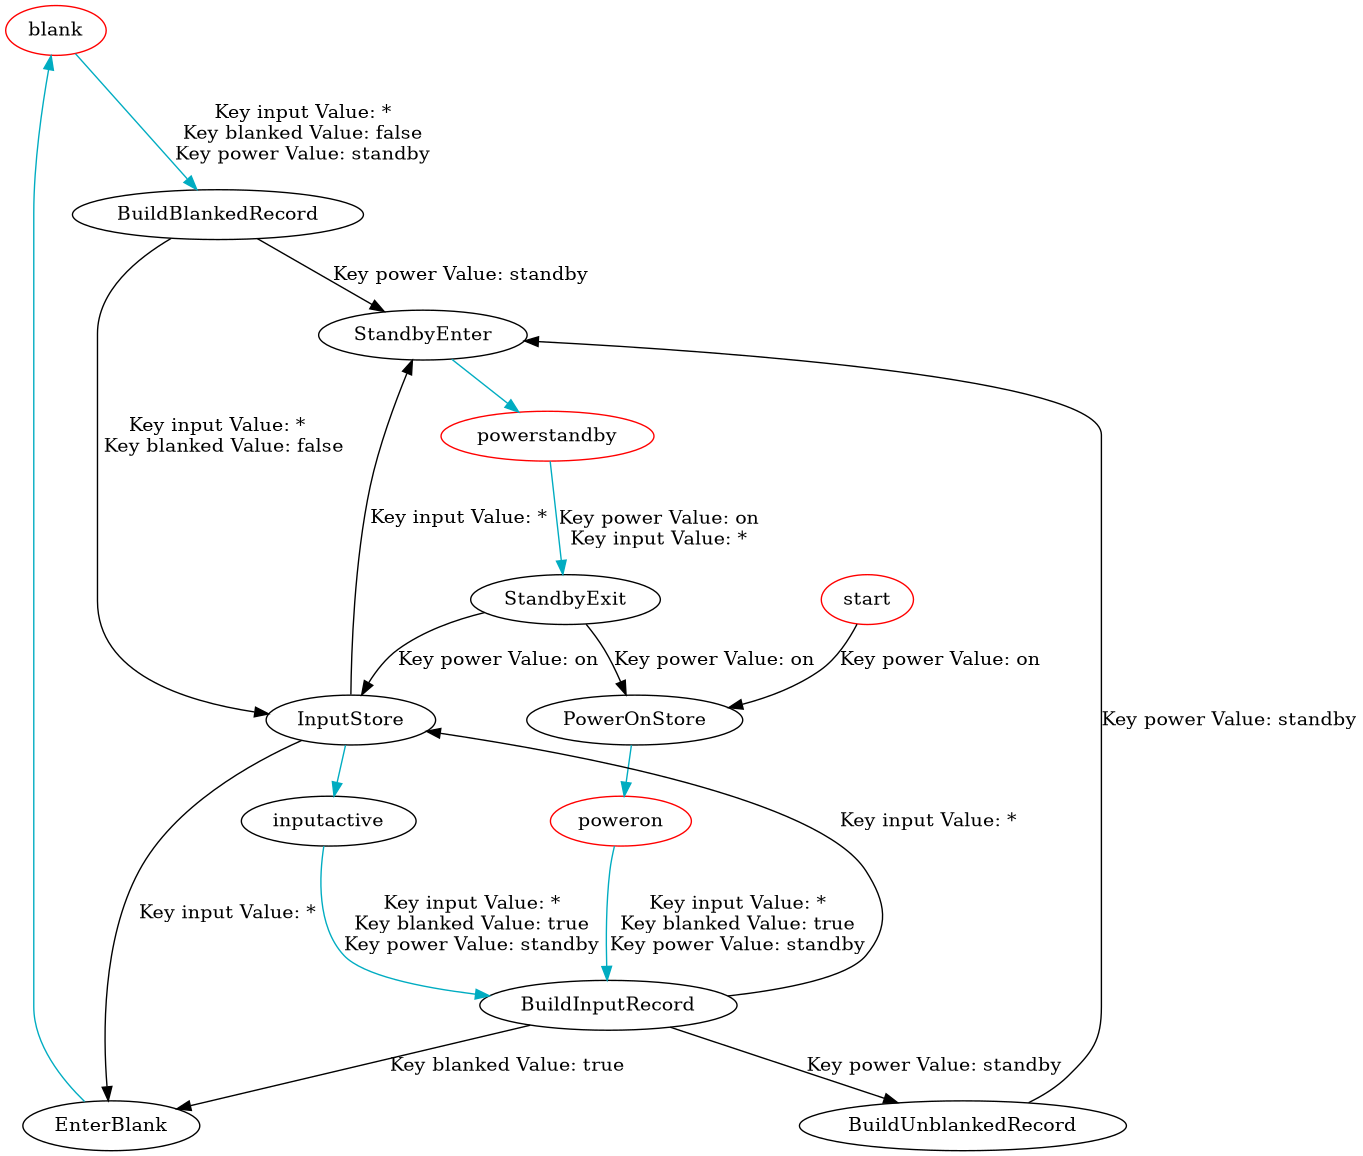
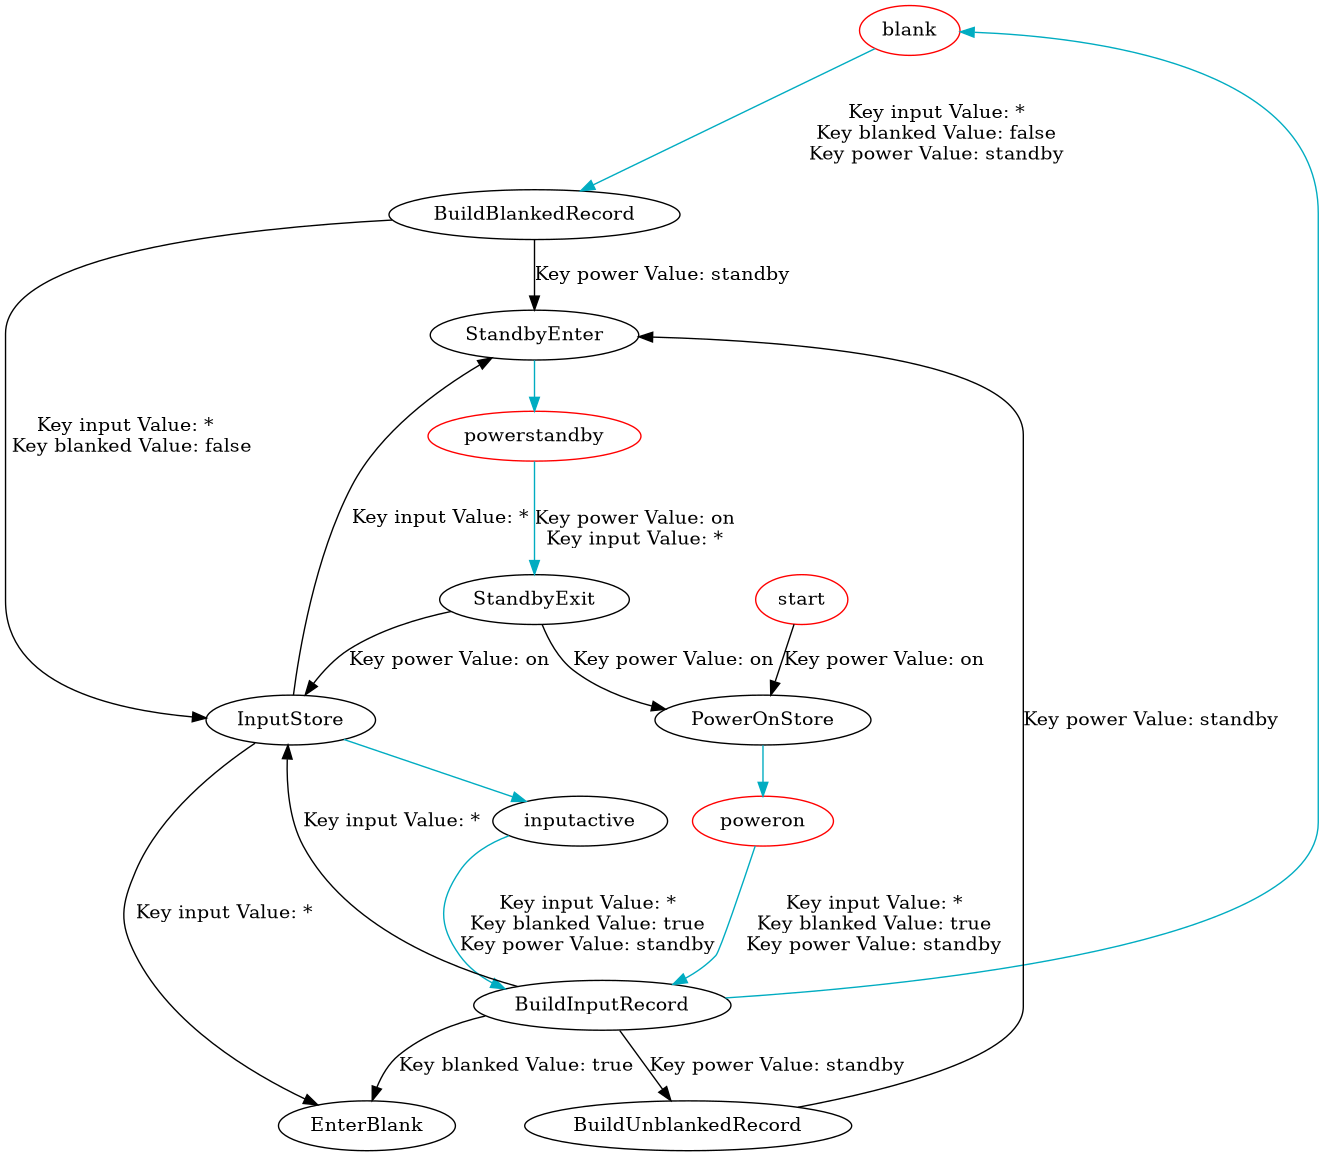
(34, 593) -> (1318, 627)
